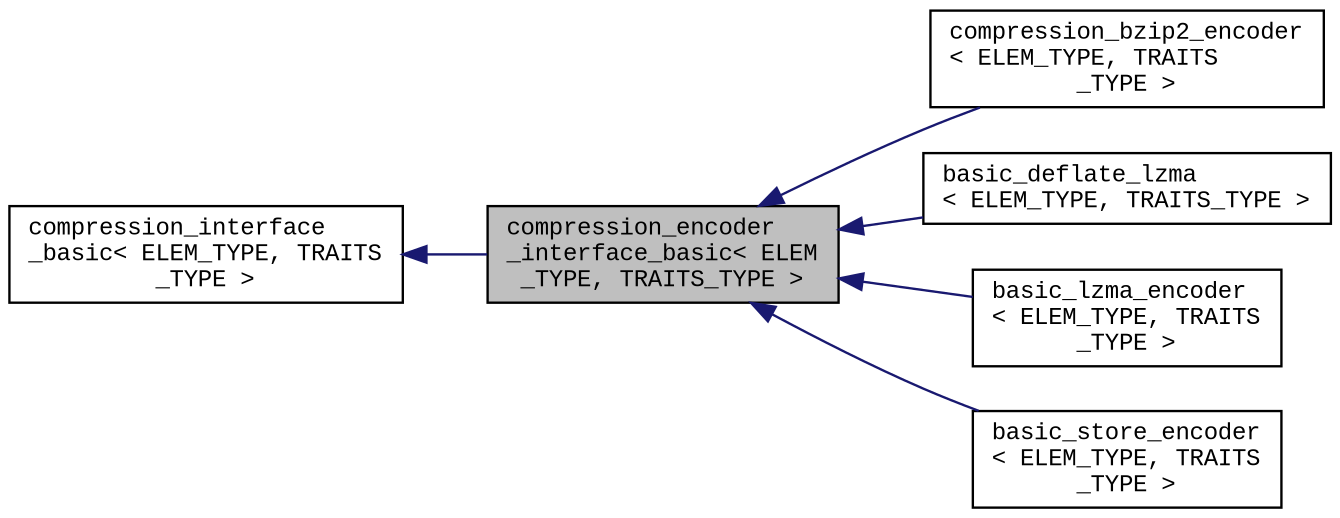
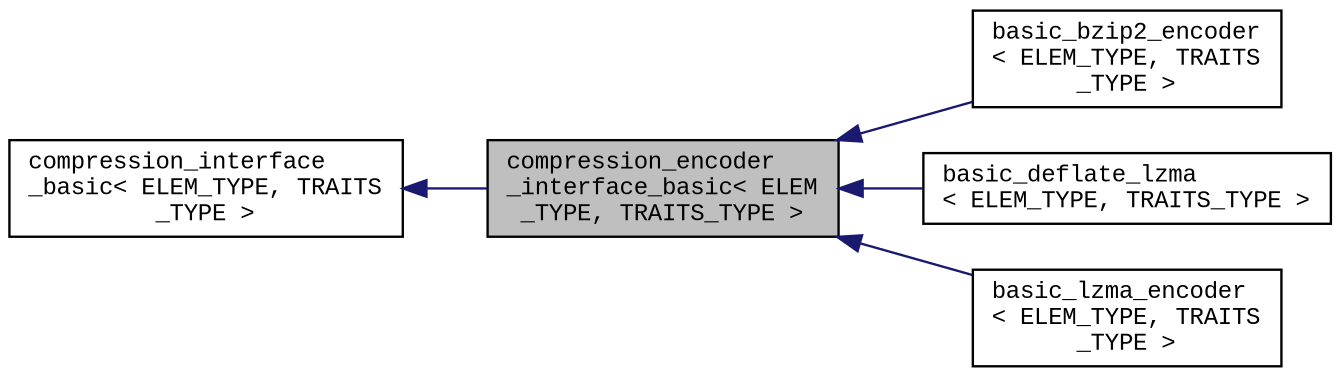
(1127, 59) -> (1127, 59)
(1127, 459) -> none
